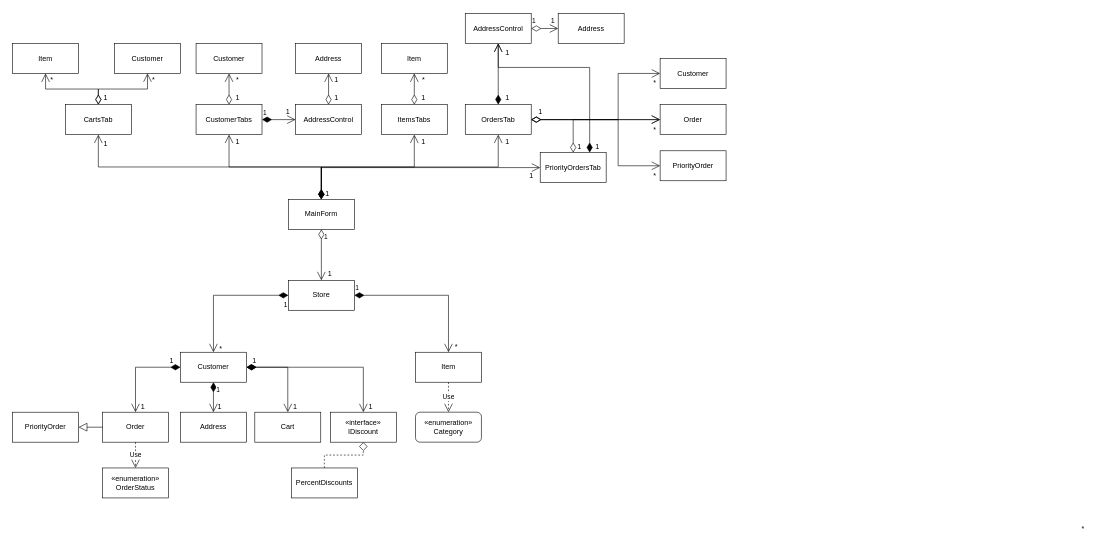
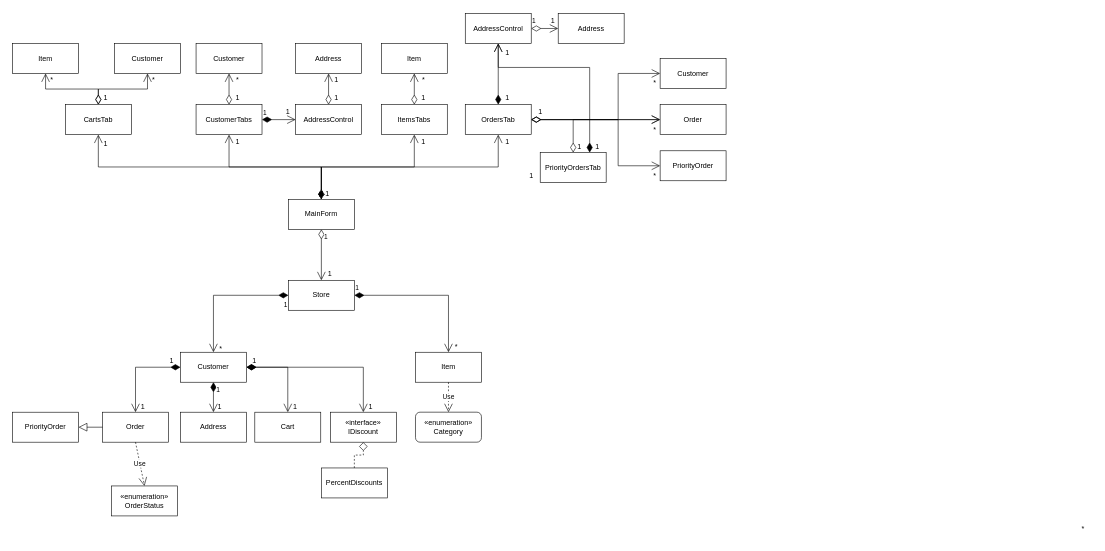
(519, 168) -> none
(135, 483) -> (144, 501)
(324, 483) -> (354, 483)
